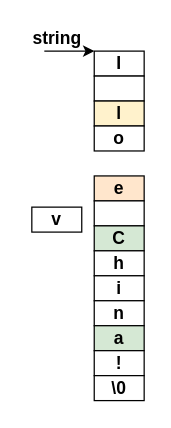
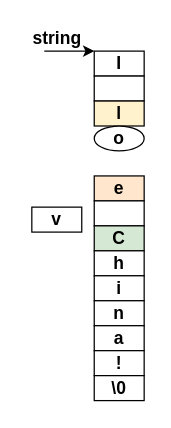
(119, 138) -> (119, 138)
(119, 338) -> (119, 338)
